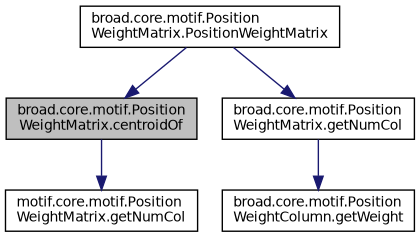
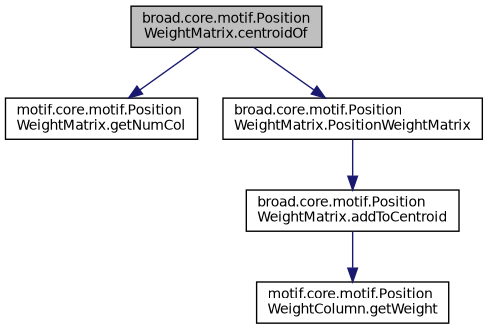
(161, 68) -> (284, 69)
(318, 119) -> (353, 211)
(318, 211) -> (353, 303)
